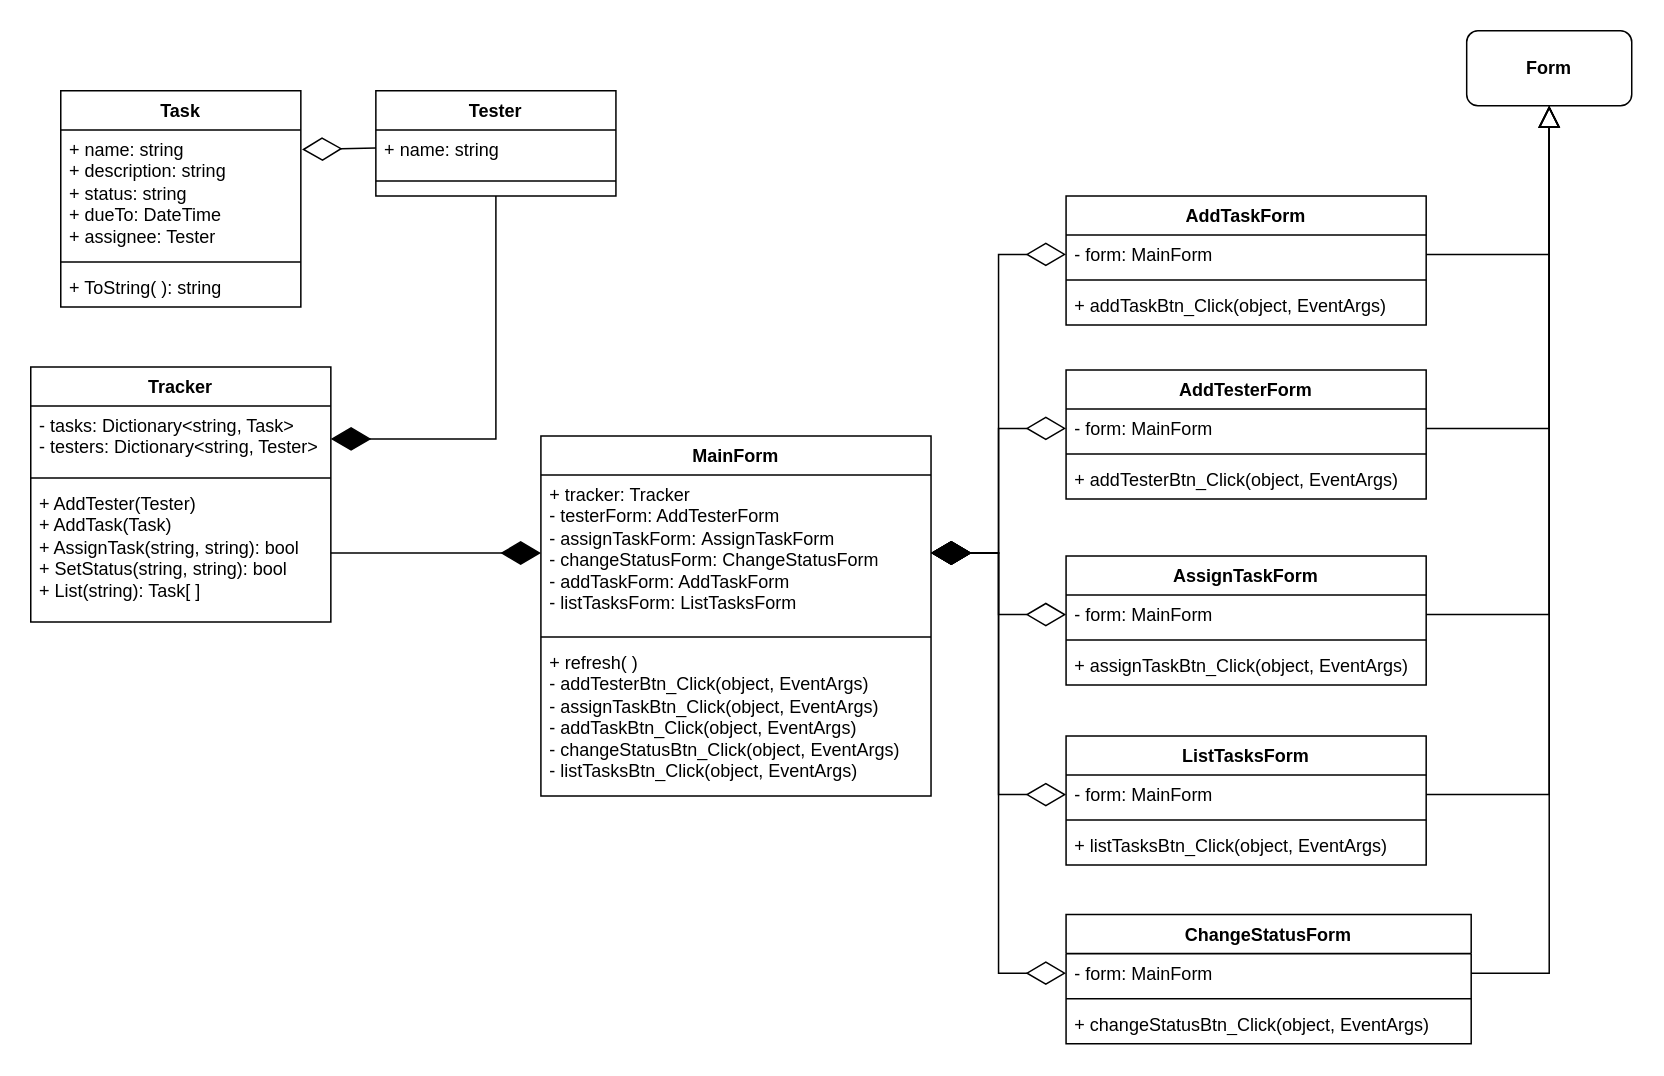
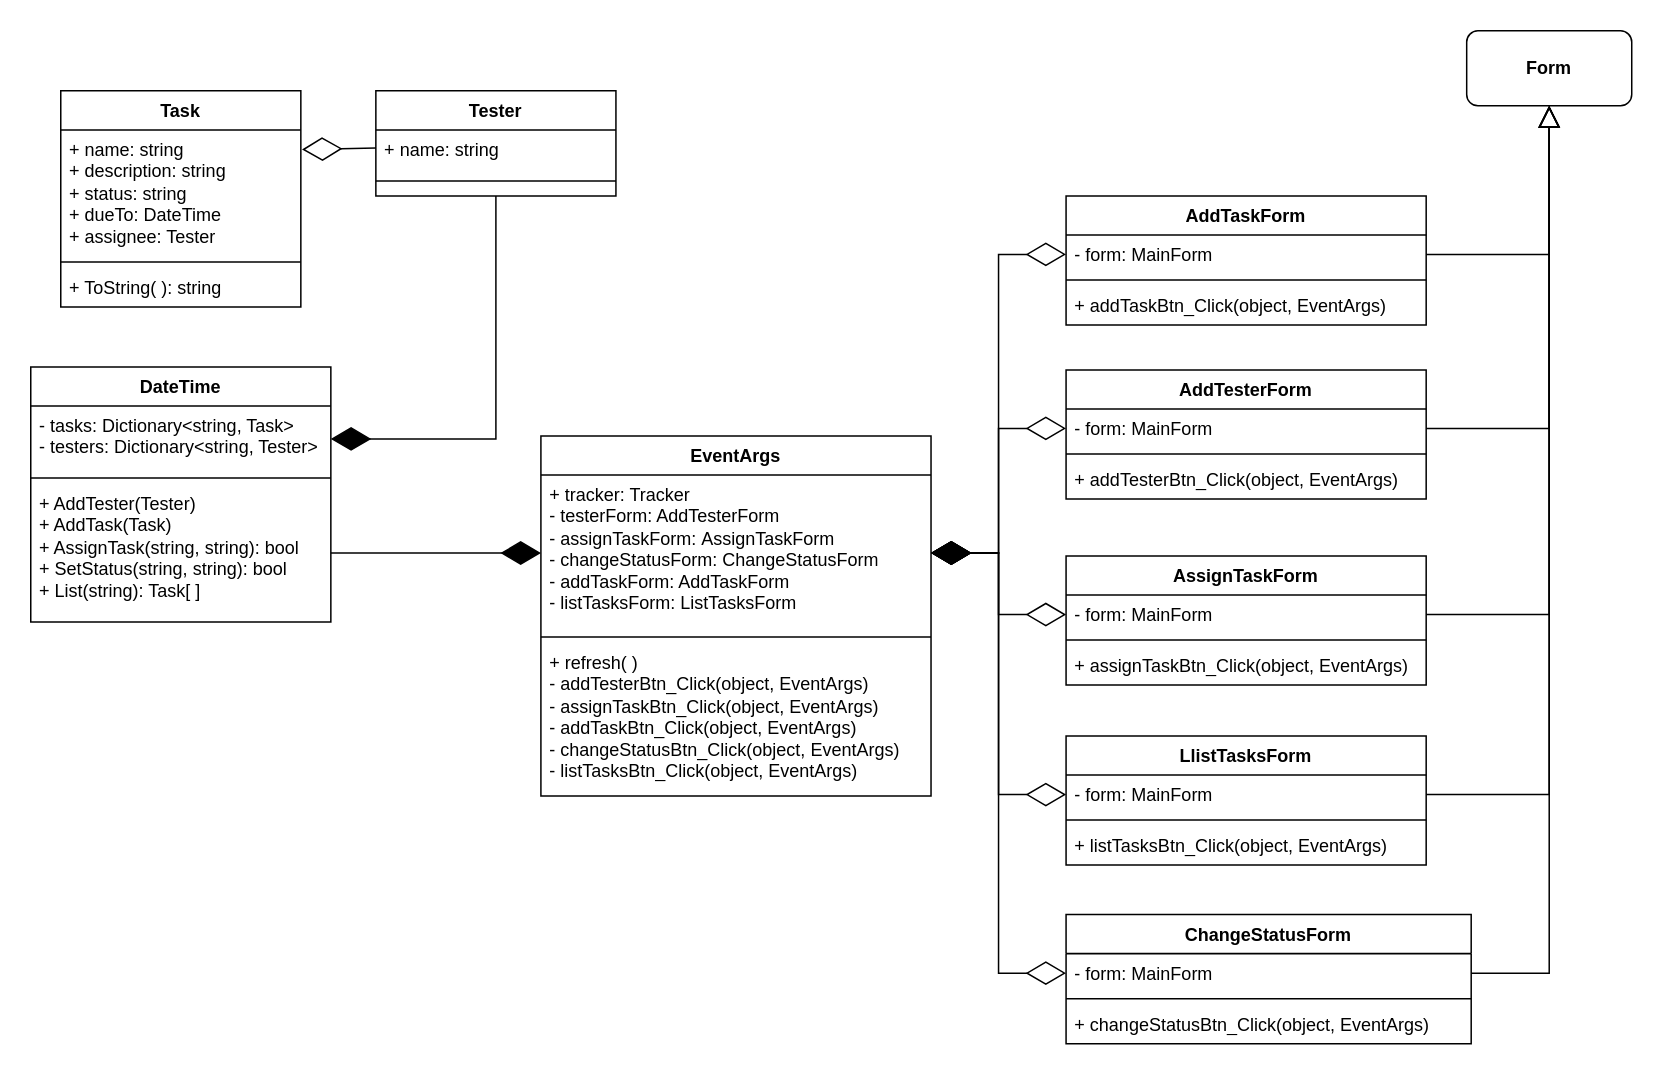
(181, 388) -> (181, 388)
(736, 457) -> (736, 457)
(1246, 757) -> (1246, 757)
